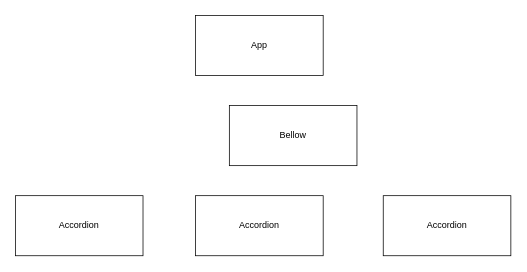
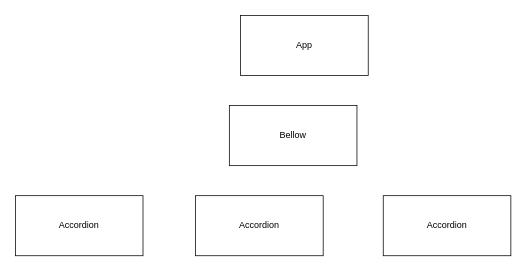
(259, 45) -> (304, 45)
